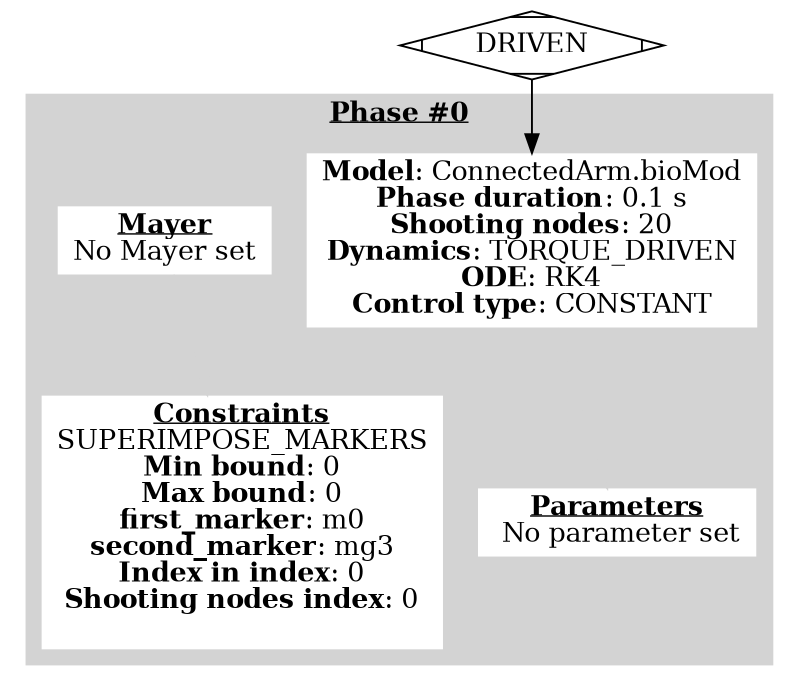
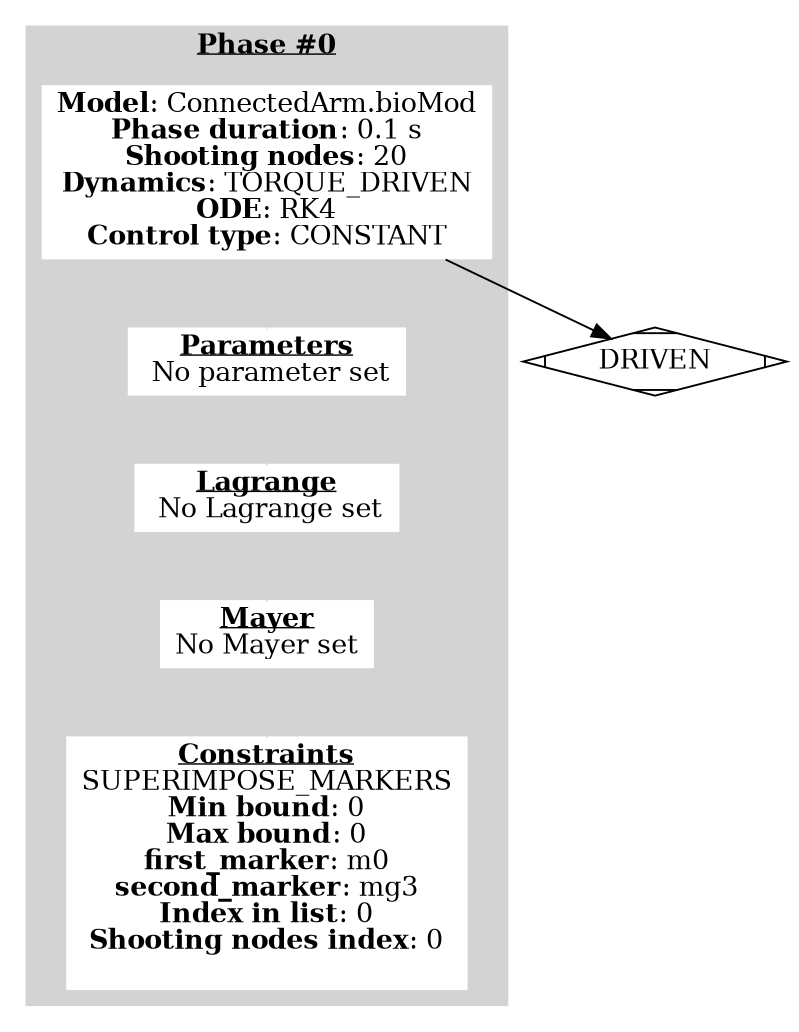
(532, 107) -> (520, 295)
none -> (267, 498)
(224, 574) -> (249, 914)
